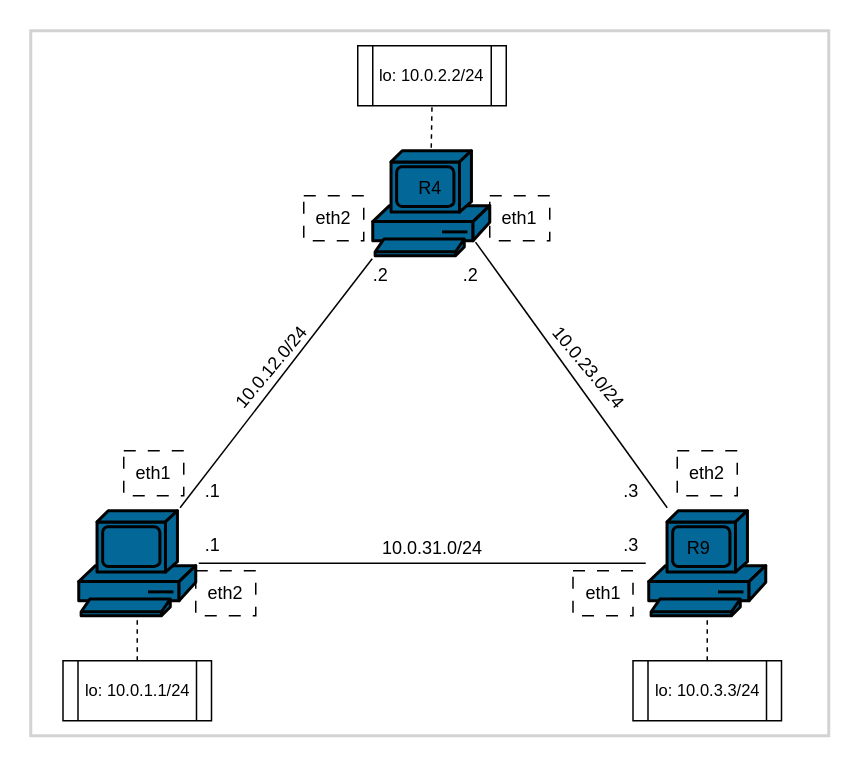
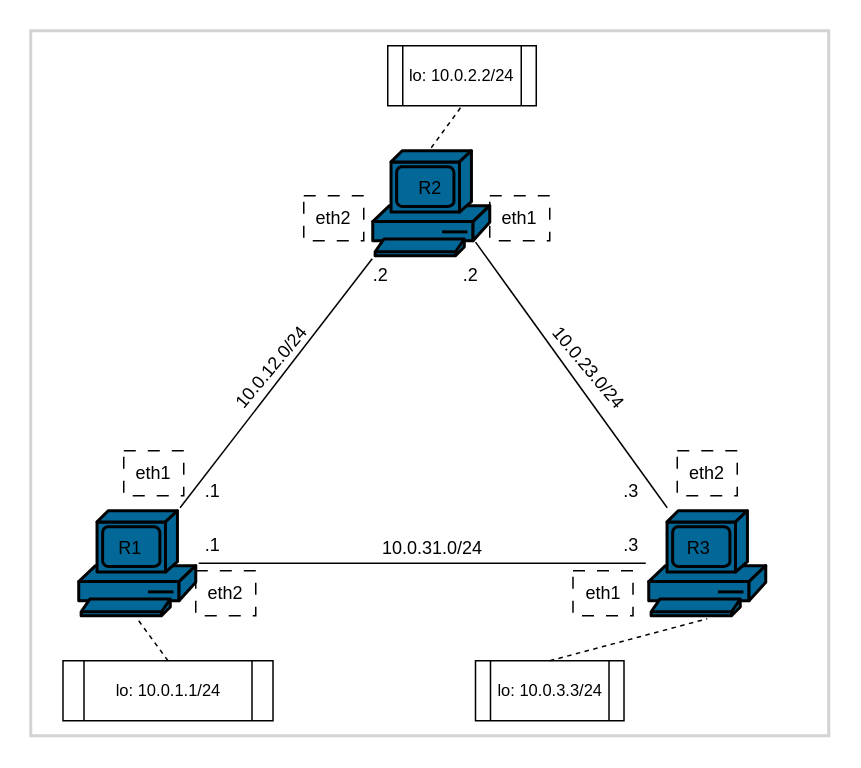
(432, 76) -> (462, 76)
(431, 188) -> (431, 188)
none -> (131, 548)
(699, 548) -> (699, 548)
(137, 691) -> (168, 691)
(707, 691) -> (550, 691)
